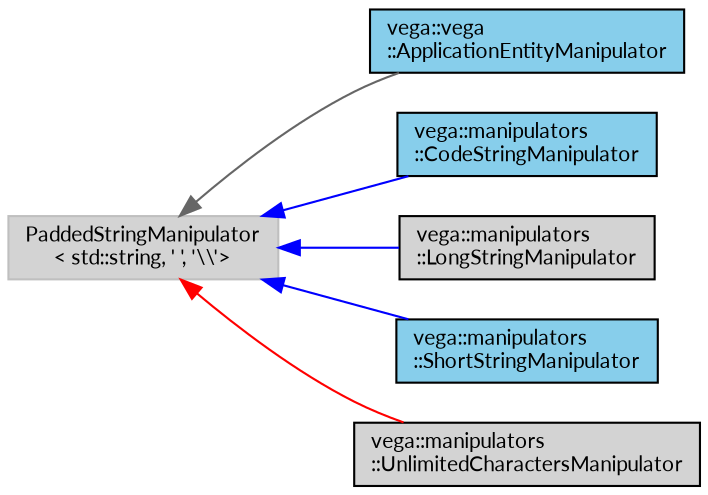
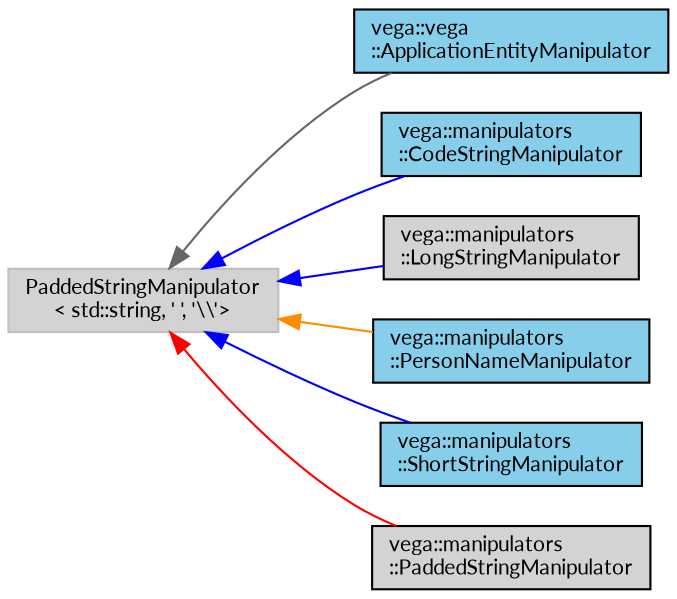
none -> (511, 351)
(527, 454) -> (511, 558)
